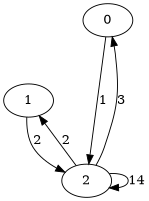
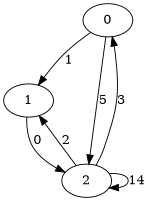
none -> (65, 53)
(103, 101) -> (103, 101)
(38, 141) -> (38, 141)
